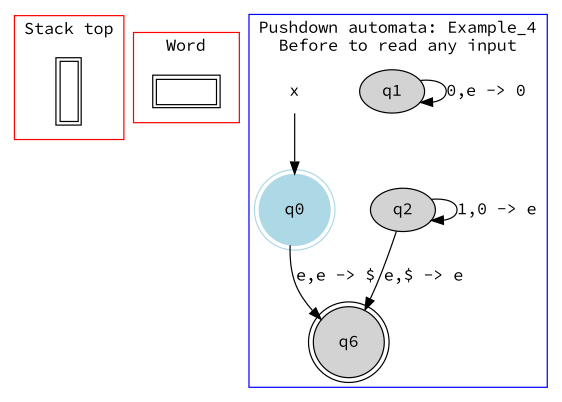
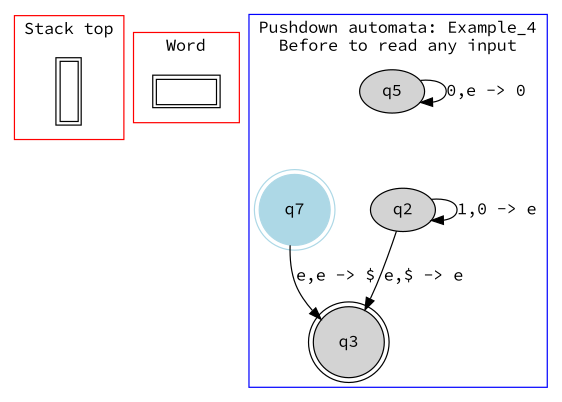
(295, 91) -> none
(392, 91) -> (392, 91)
(295, 210) -> (295, 210)
(349, 342) -> (349, 342)
